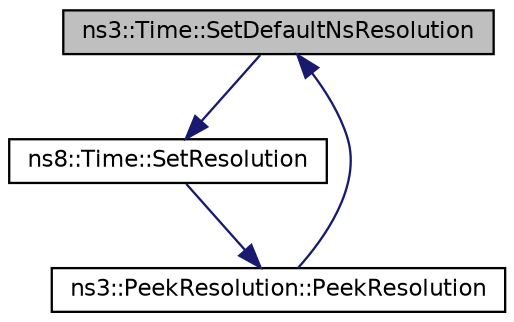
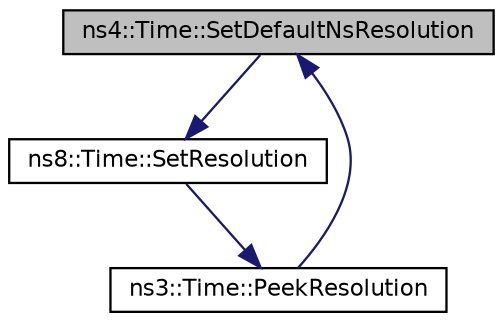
(278, 32) -> (278, 32)
(278, 290) -> (278, 290)
